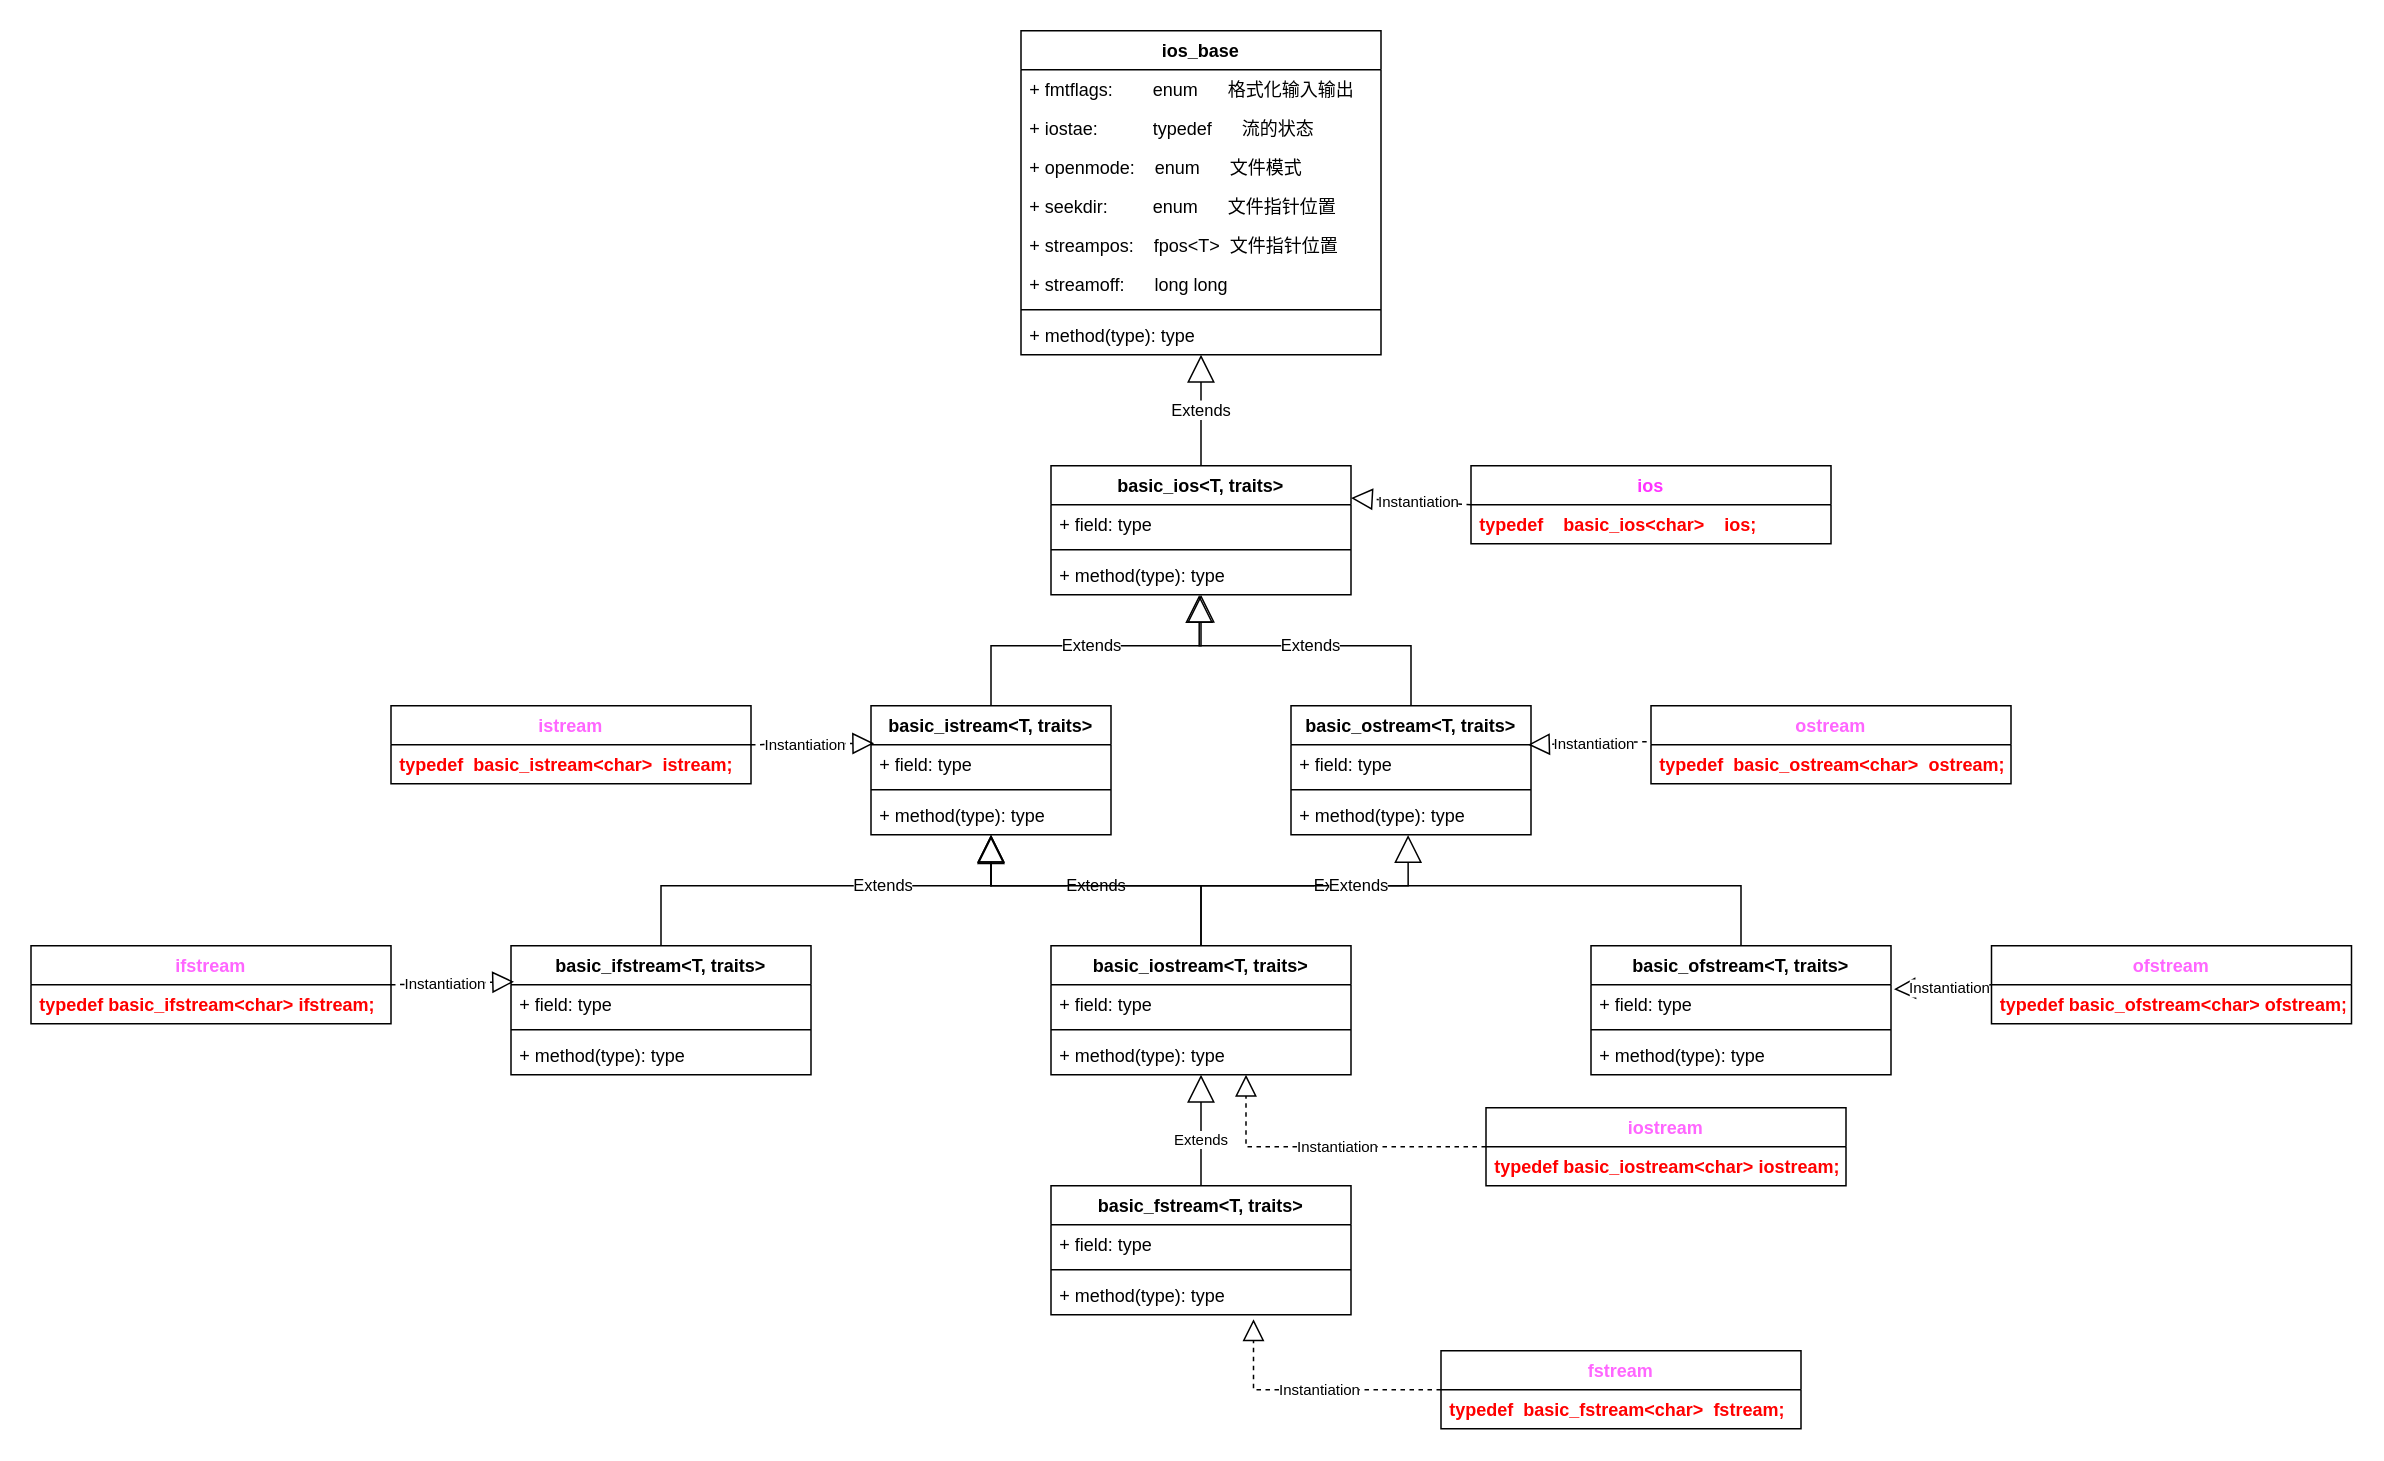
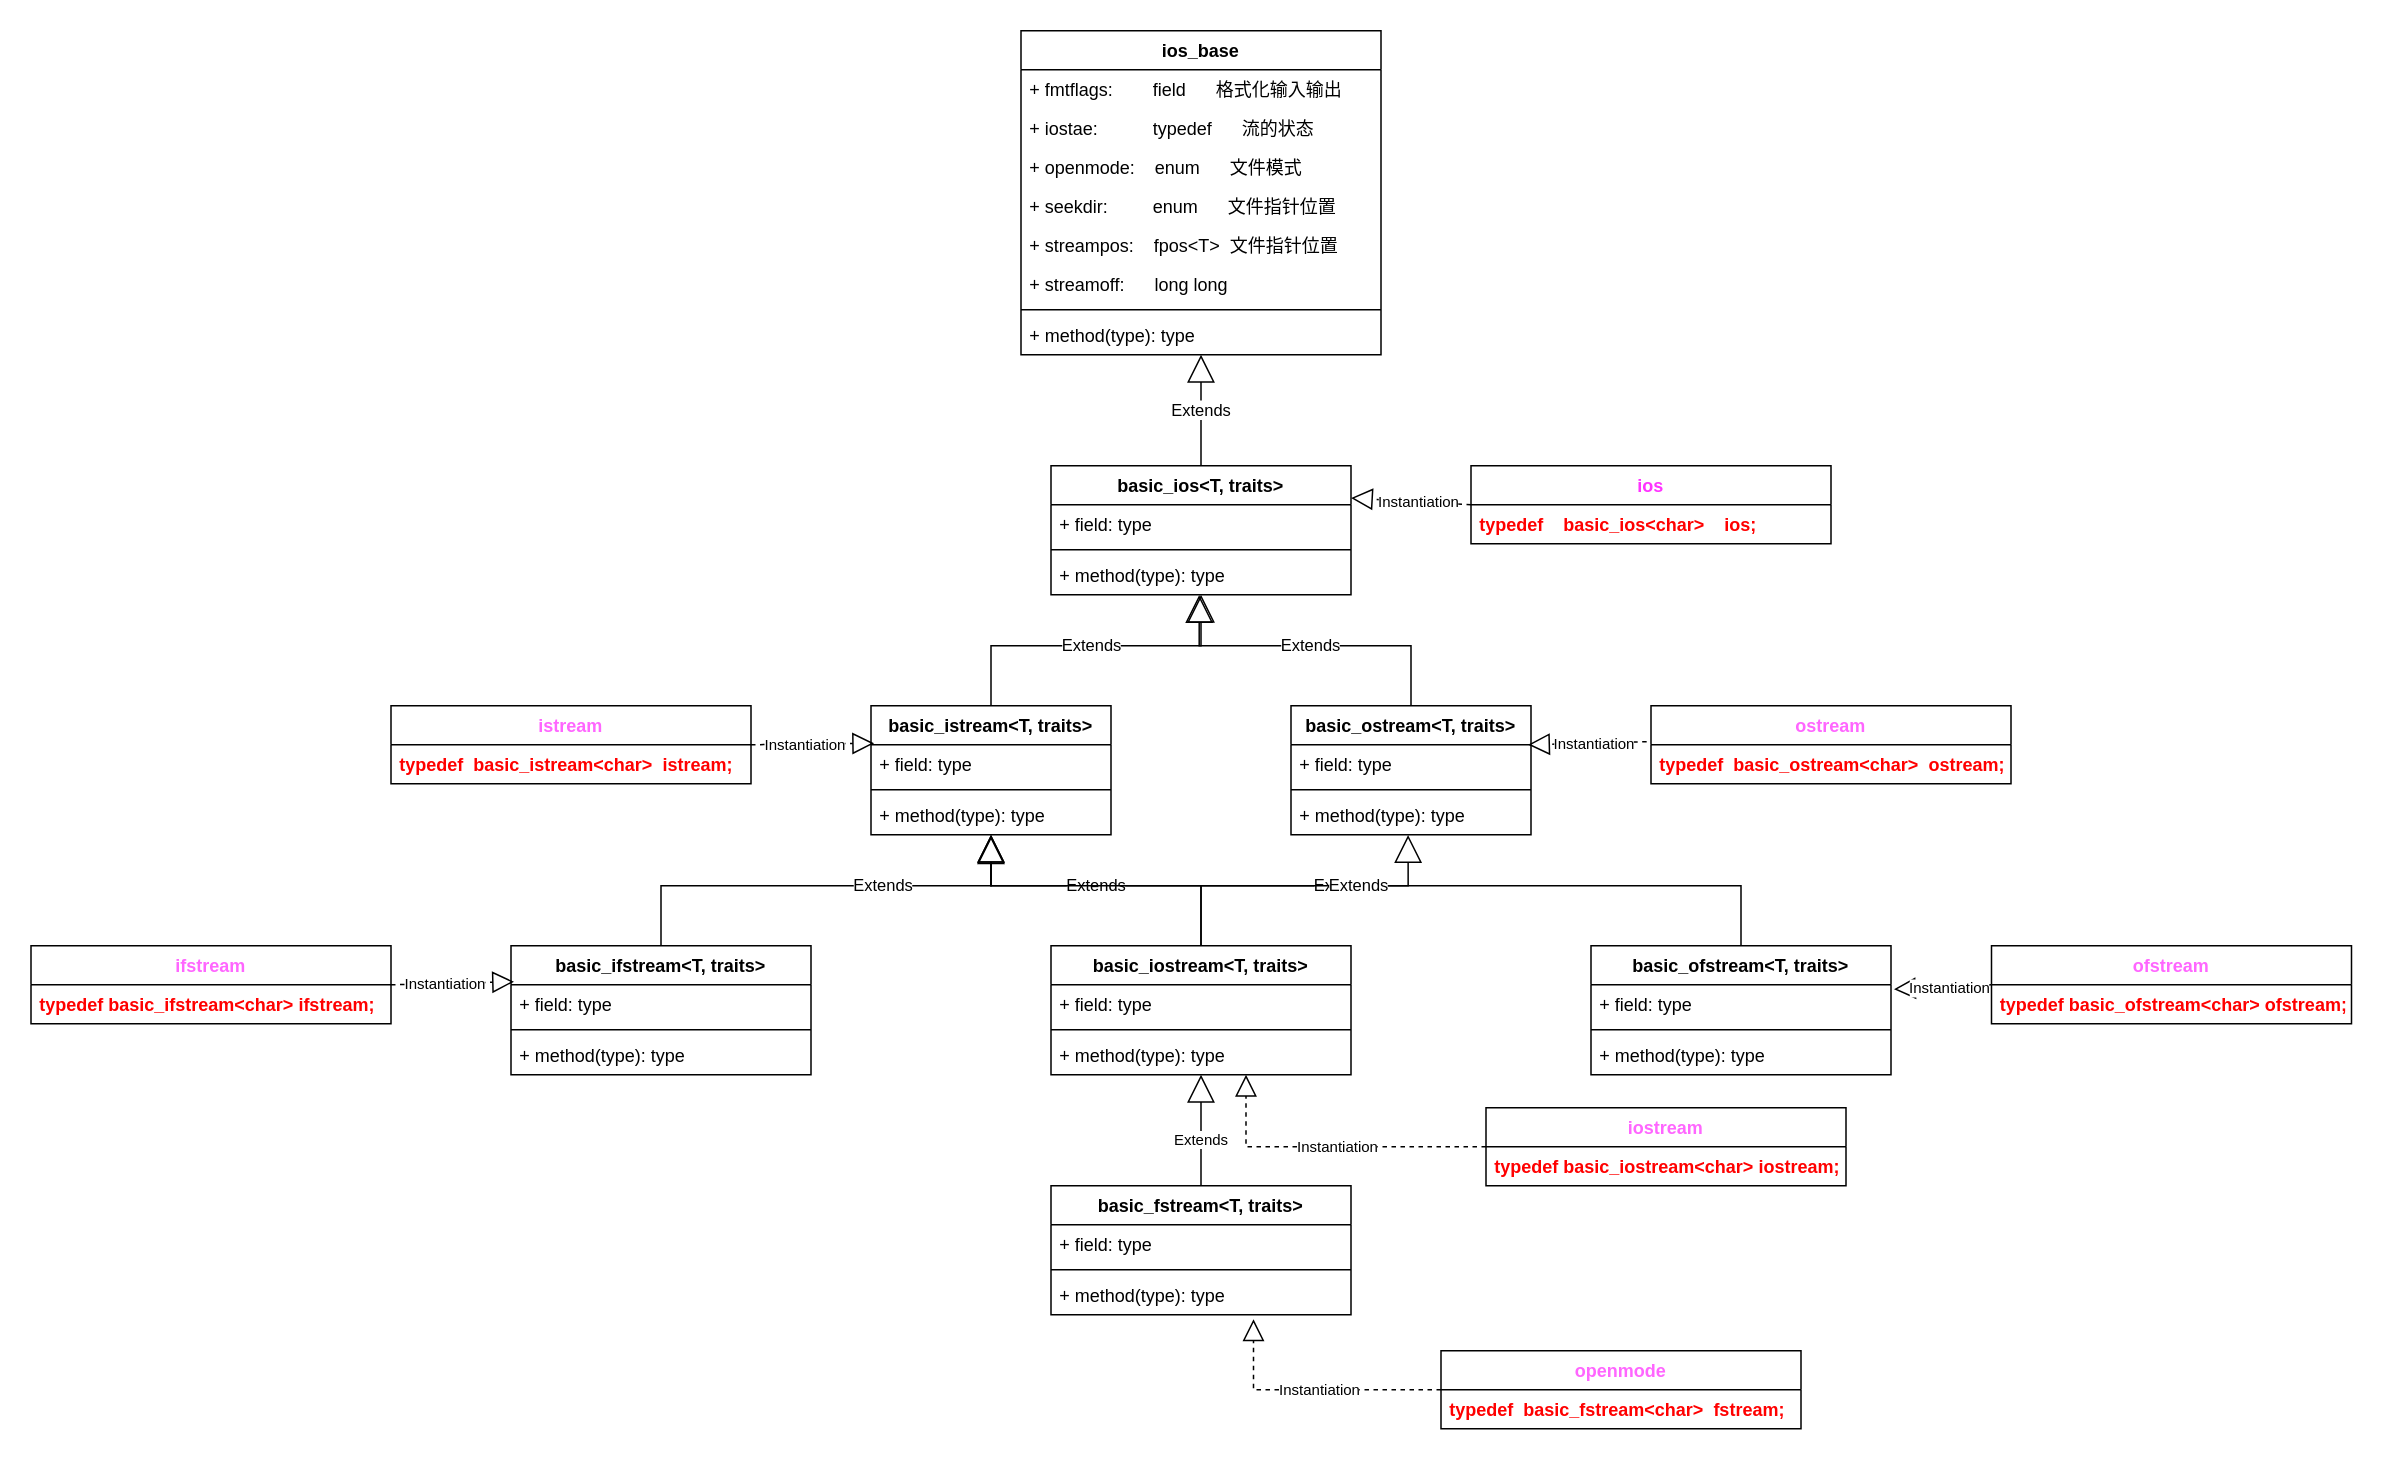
(1215, 90) -> (1215, 90)
(1620, 1371) -> (1620, 1371)
